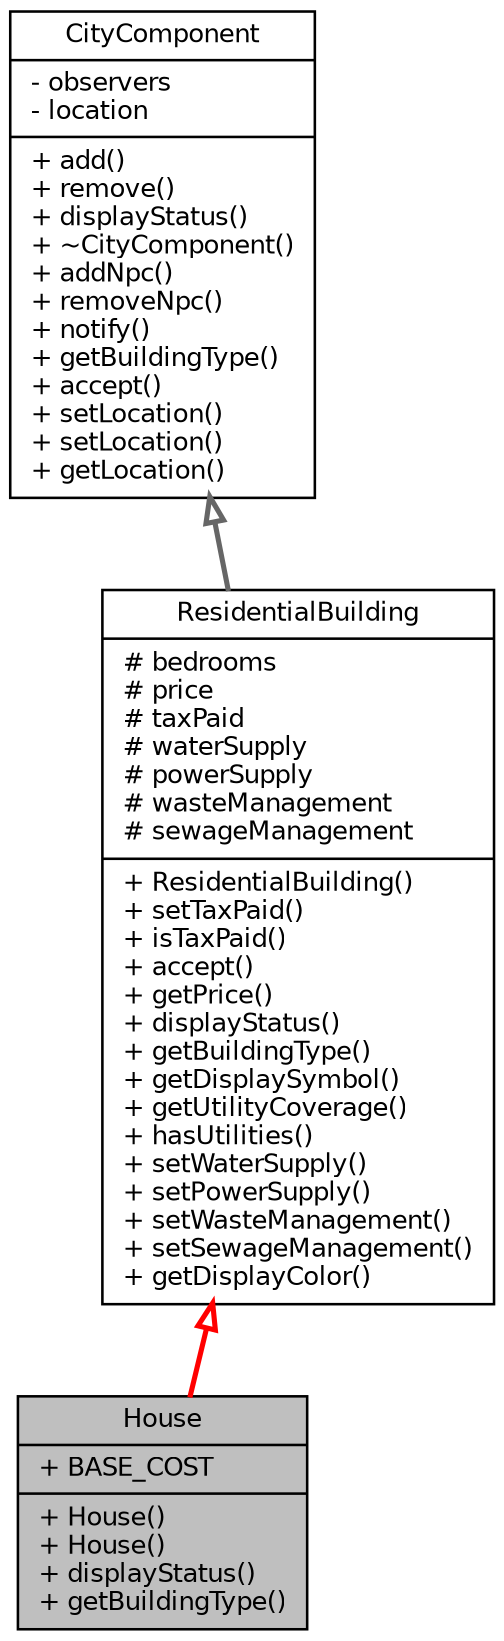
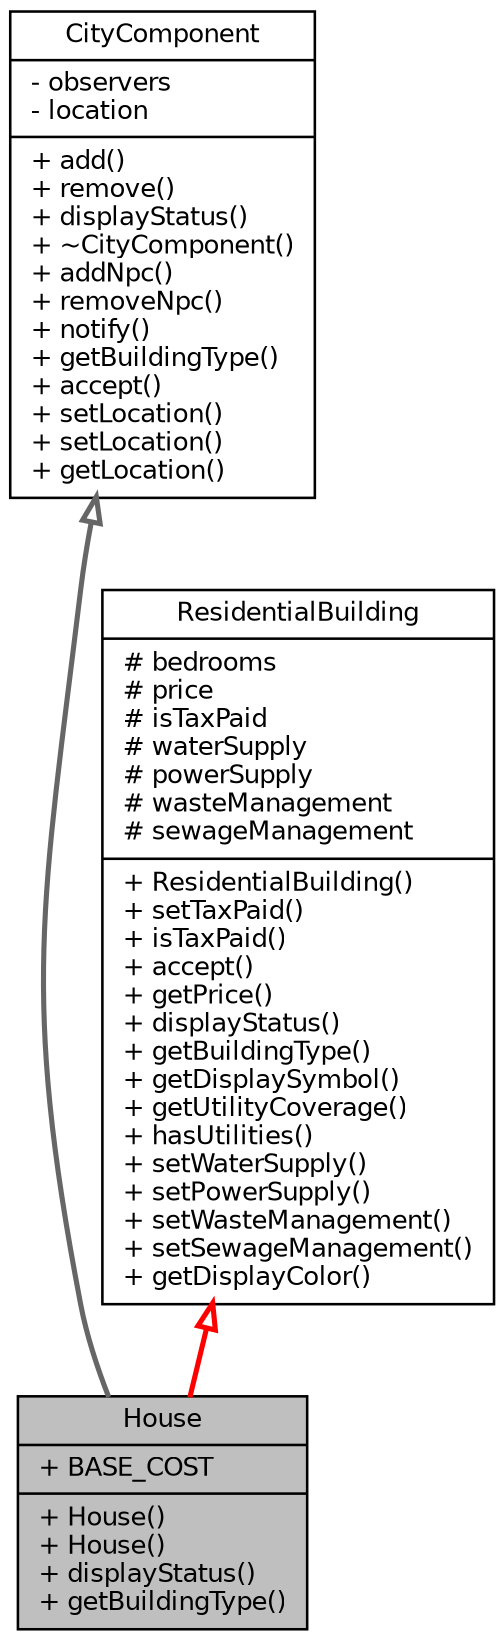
(222, 557) -> (44, 962)
(184, 719) -> (196, 719)
